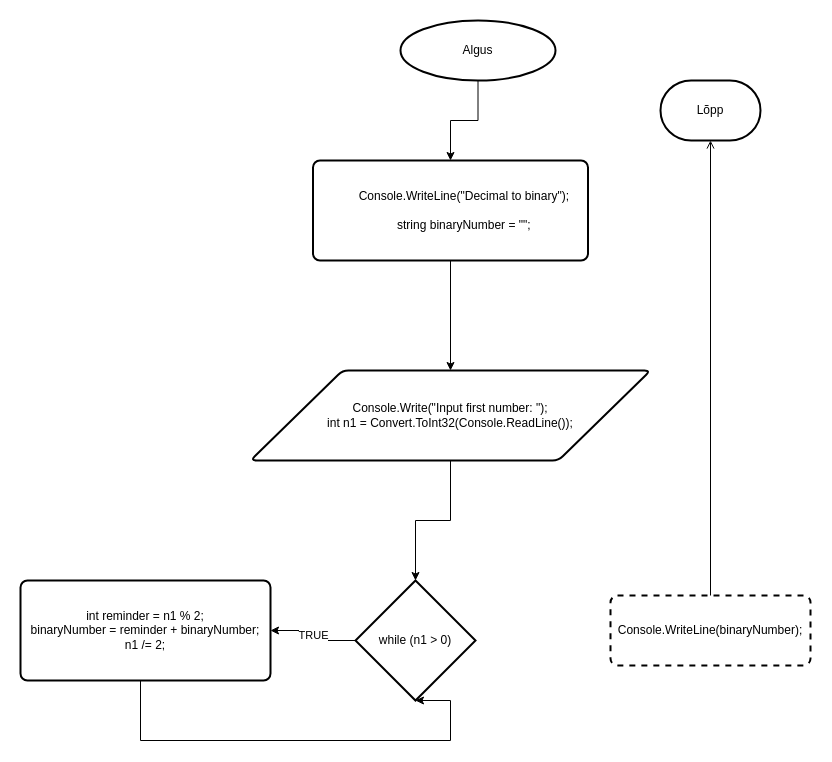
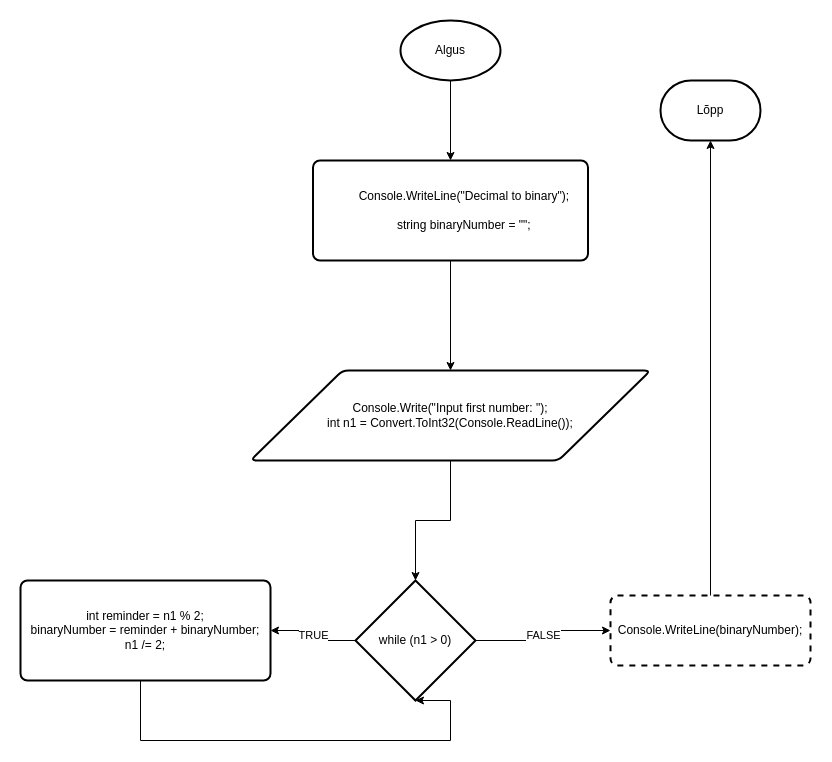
(478, 51) -> (451, 51)
(711, 146) -> (711, 148)
none -> (543, 639)
